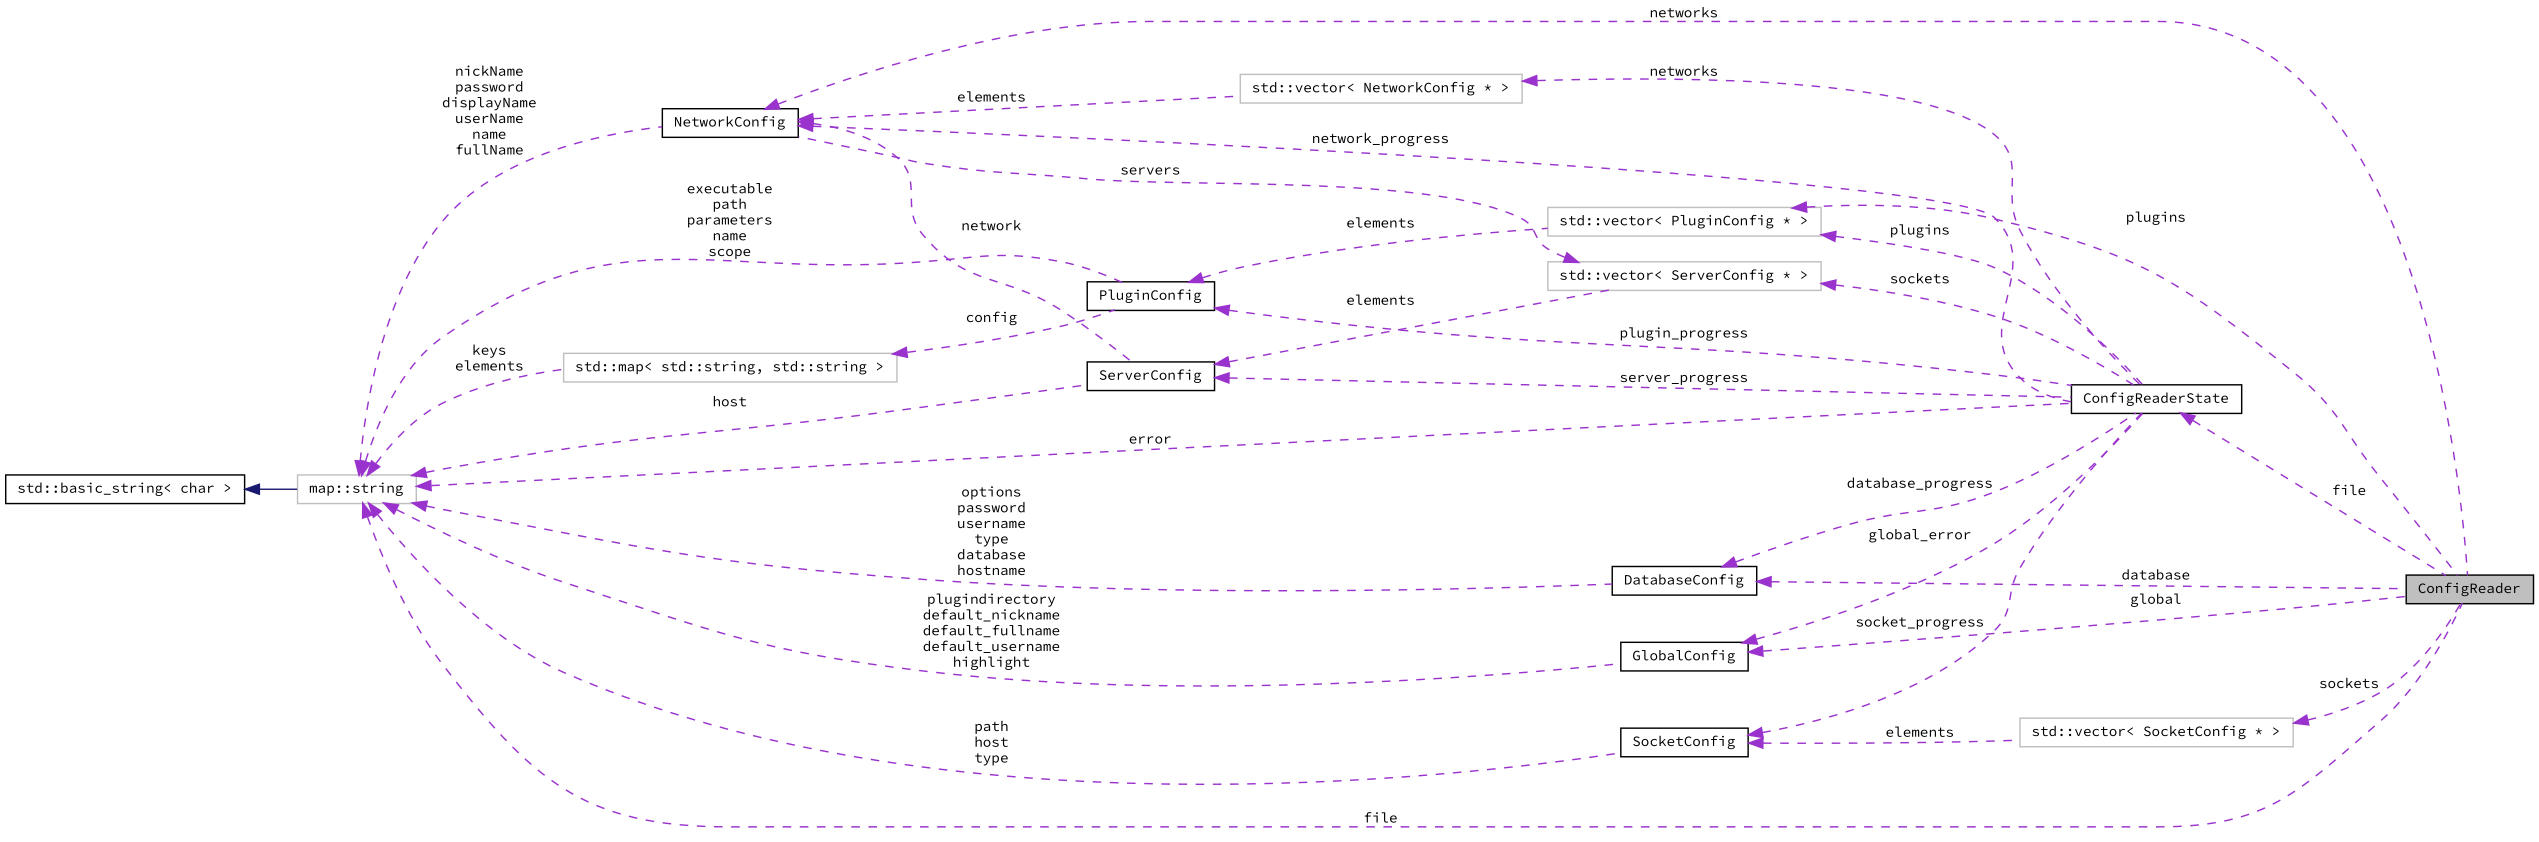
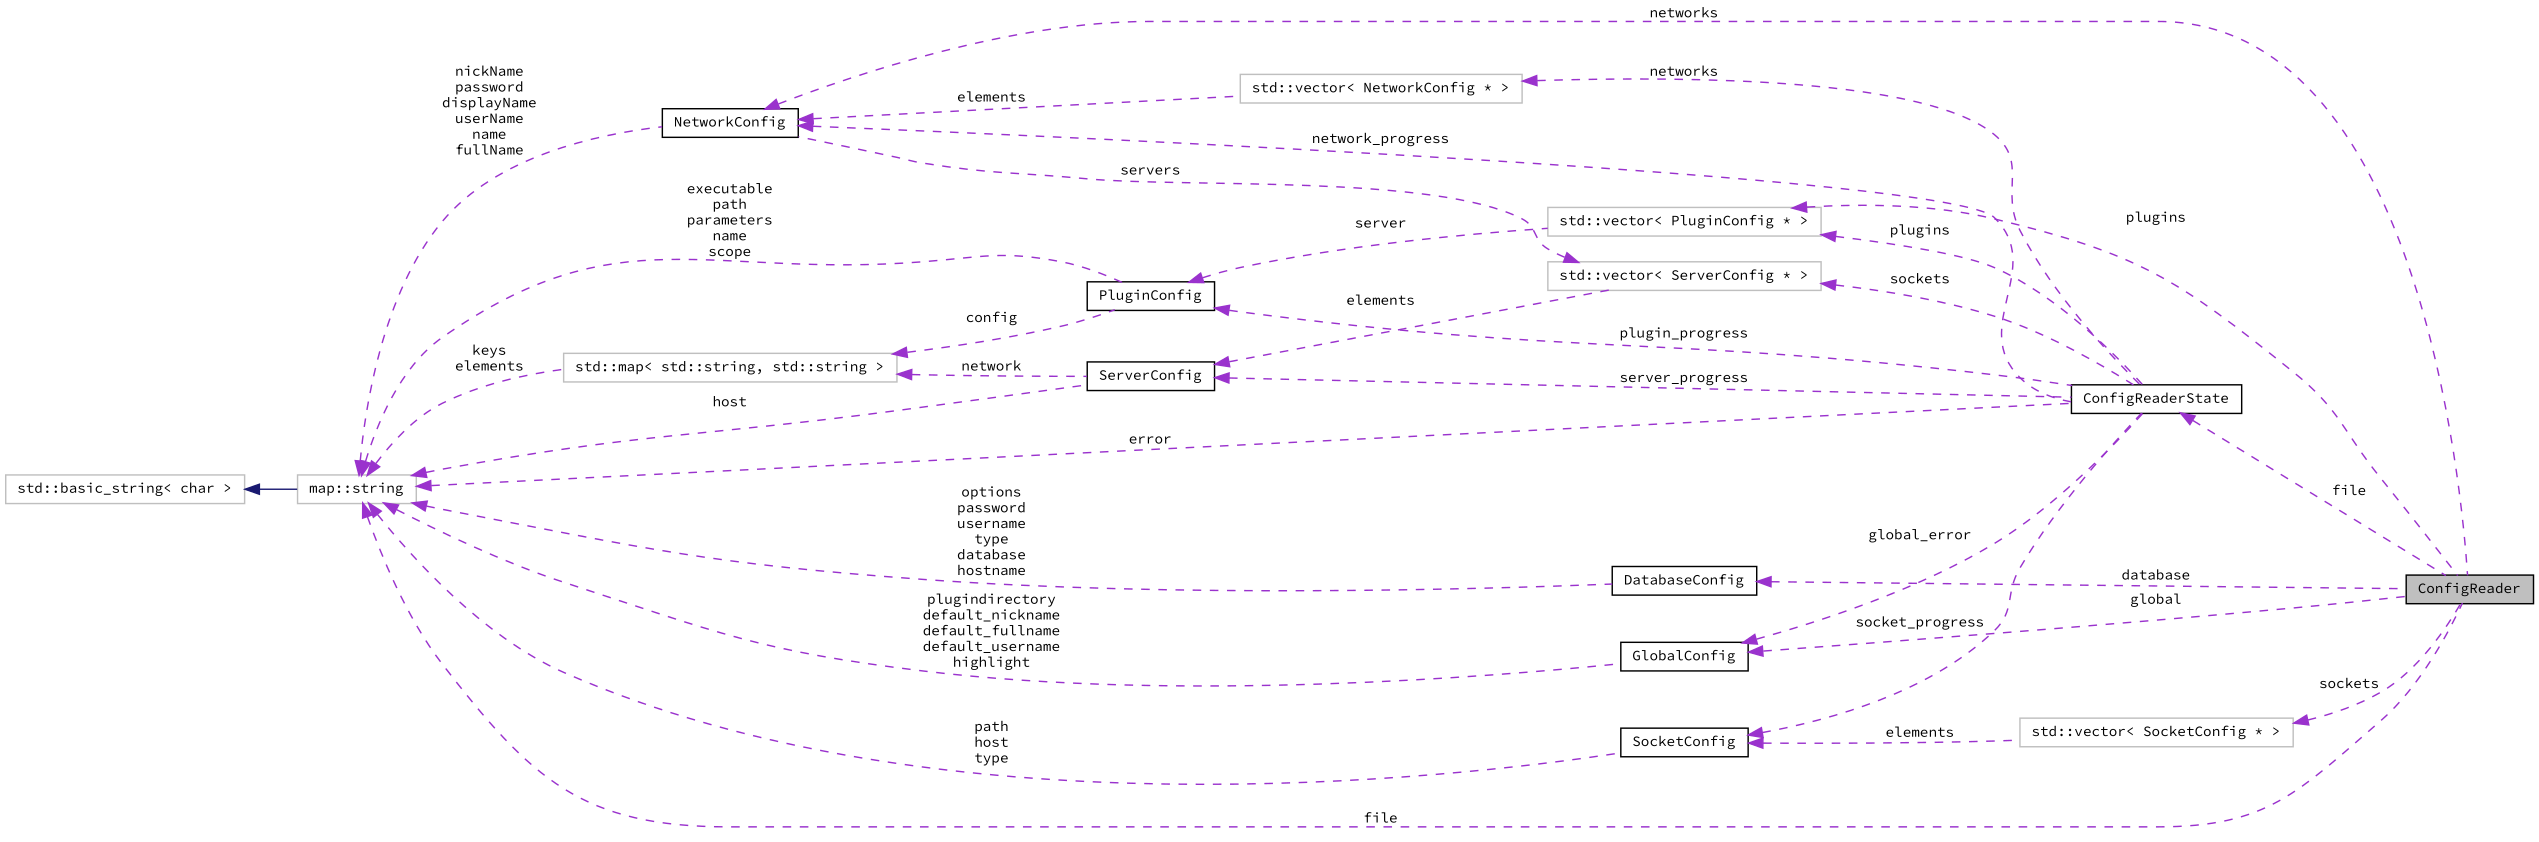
(1381, 224) -> (1381, 224)
(933, 245) -> (999, 376)
(125, 489) -> (125, 489)
(1943, 507) -> none
